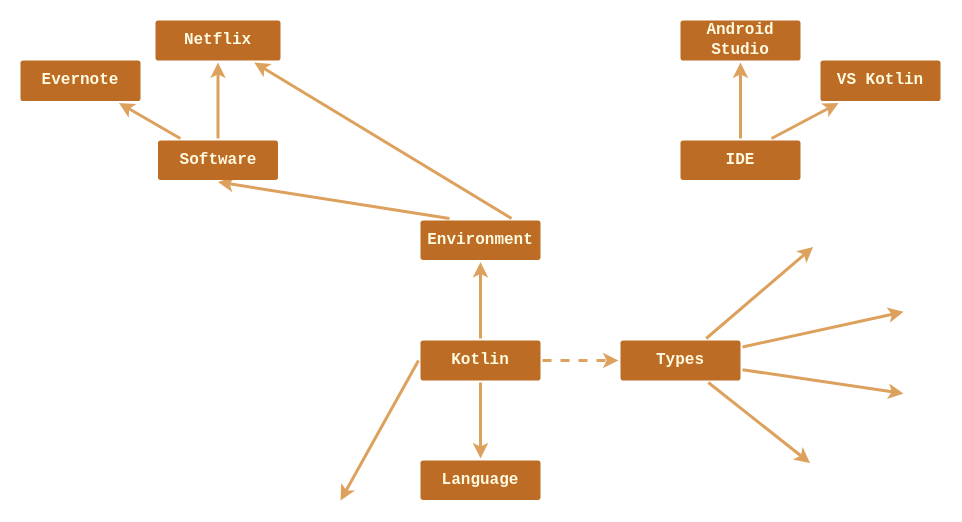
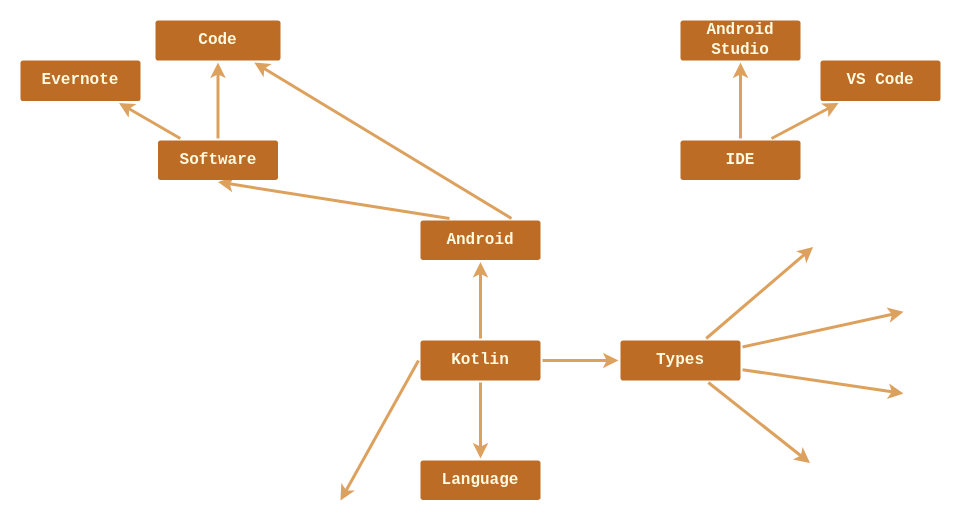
(218, 41) -> (218, 41)
(881, 81) -> (881, 81)
(481, 241) -> (481, 241)
(579, 361) -> (579, 361)
